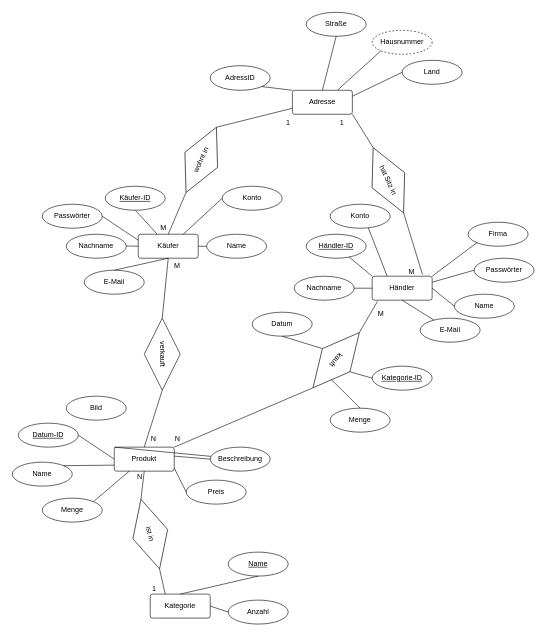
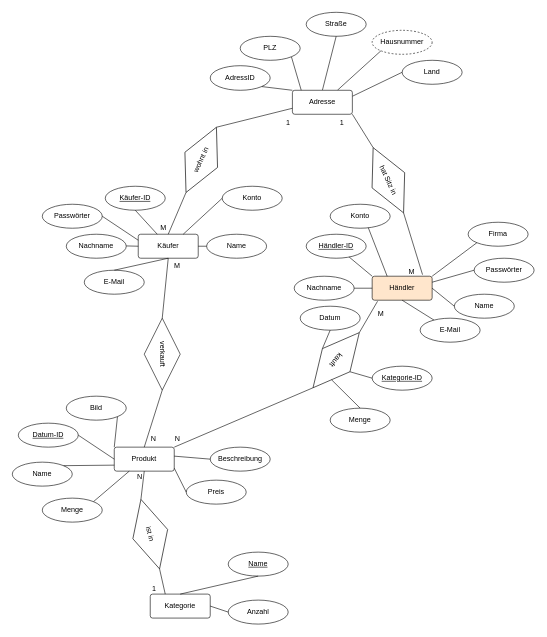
none -> (270, 48)
none -> (296, 73)
(402, 288) -> (402, 288)
(282, 324) -> (330, 318)
(162, 452) -> (116, 432)
